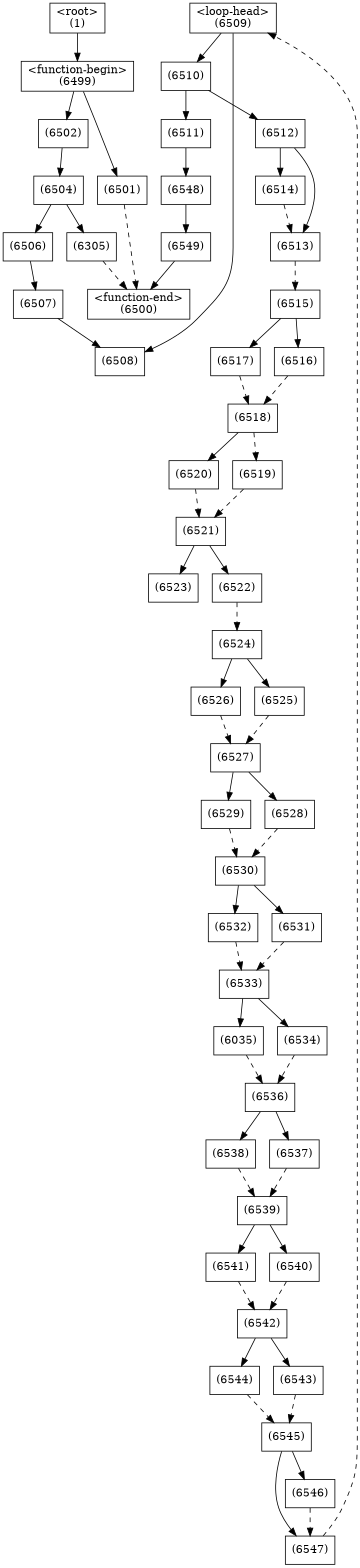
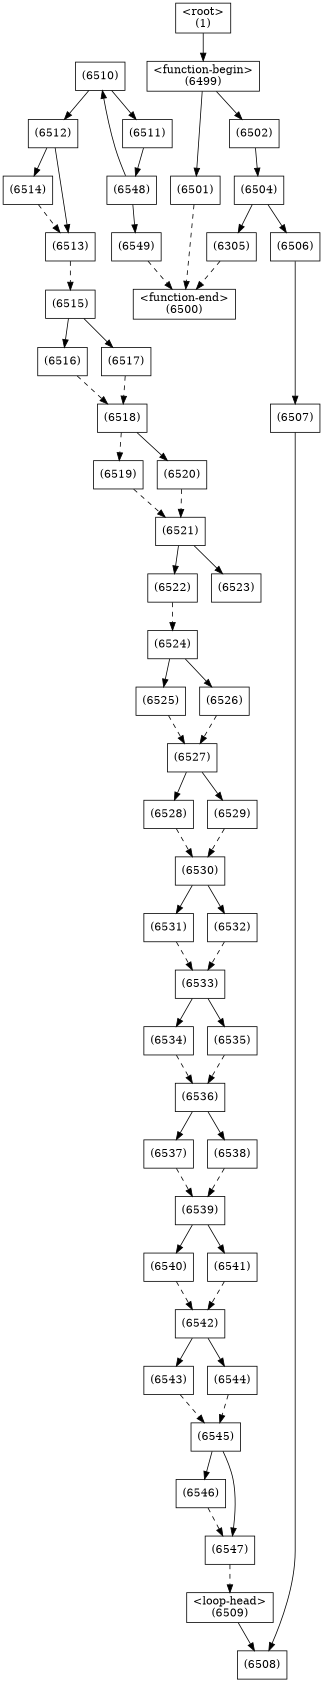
(212, 44) -> (112, 138)
(165, 272) -> (157, 272)
(239, 1041) -> (232, 1041)
